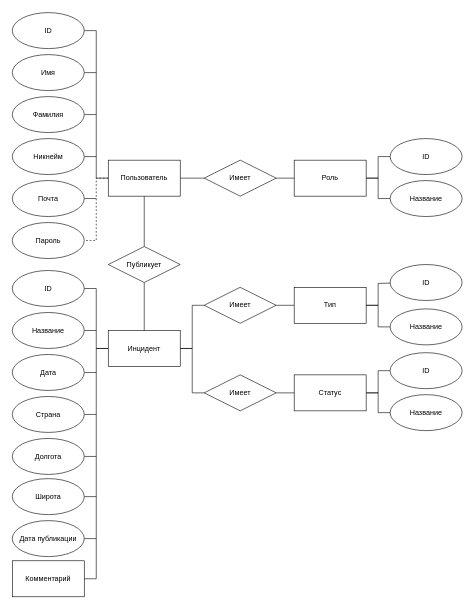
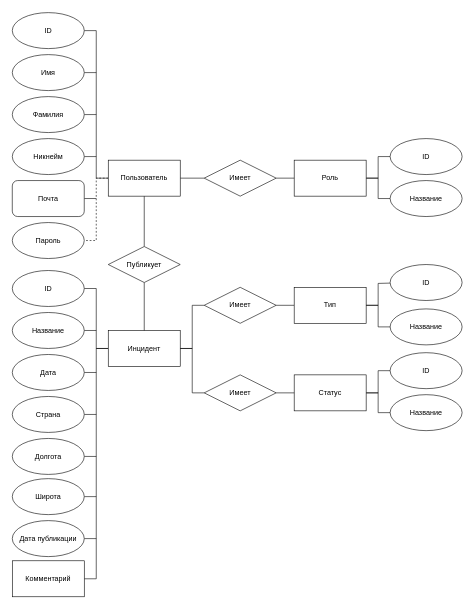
(48, 198) -> (48, 198)
